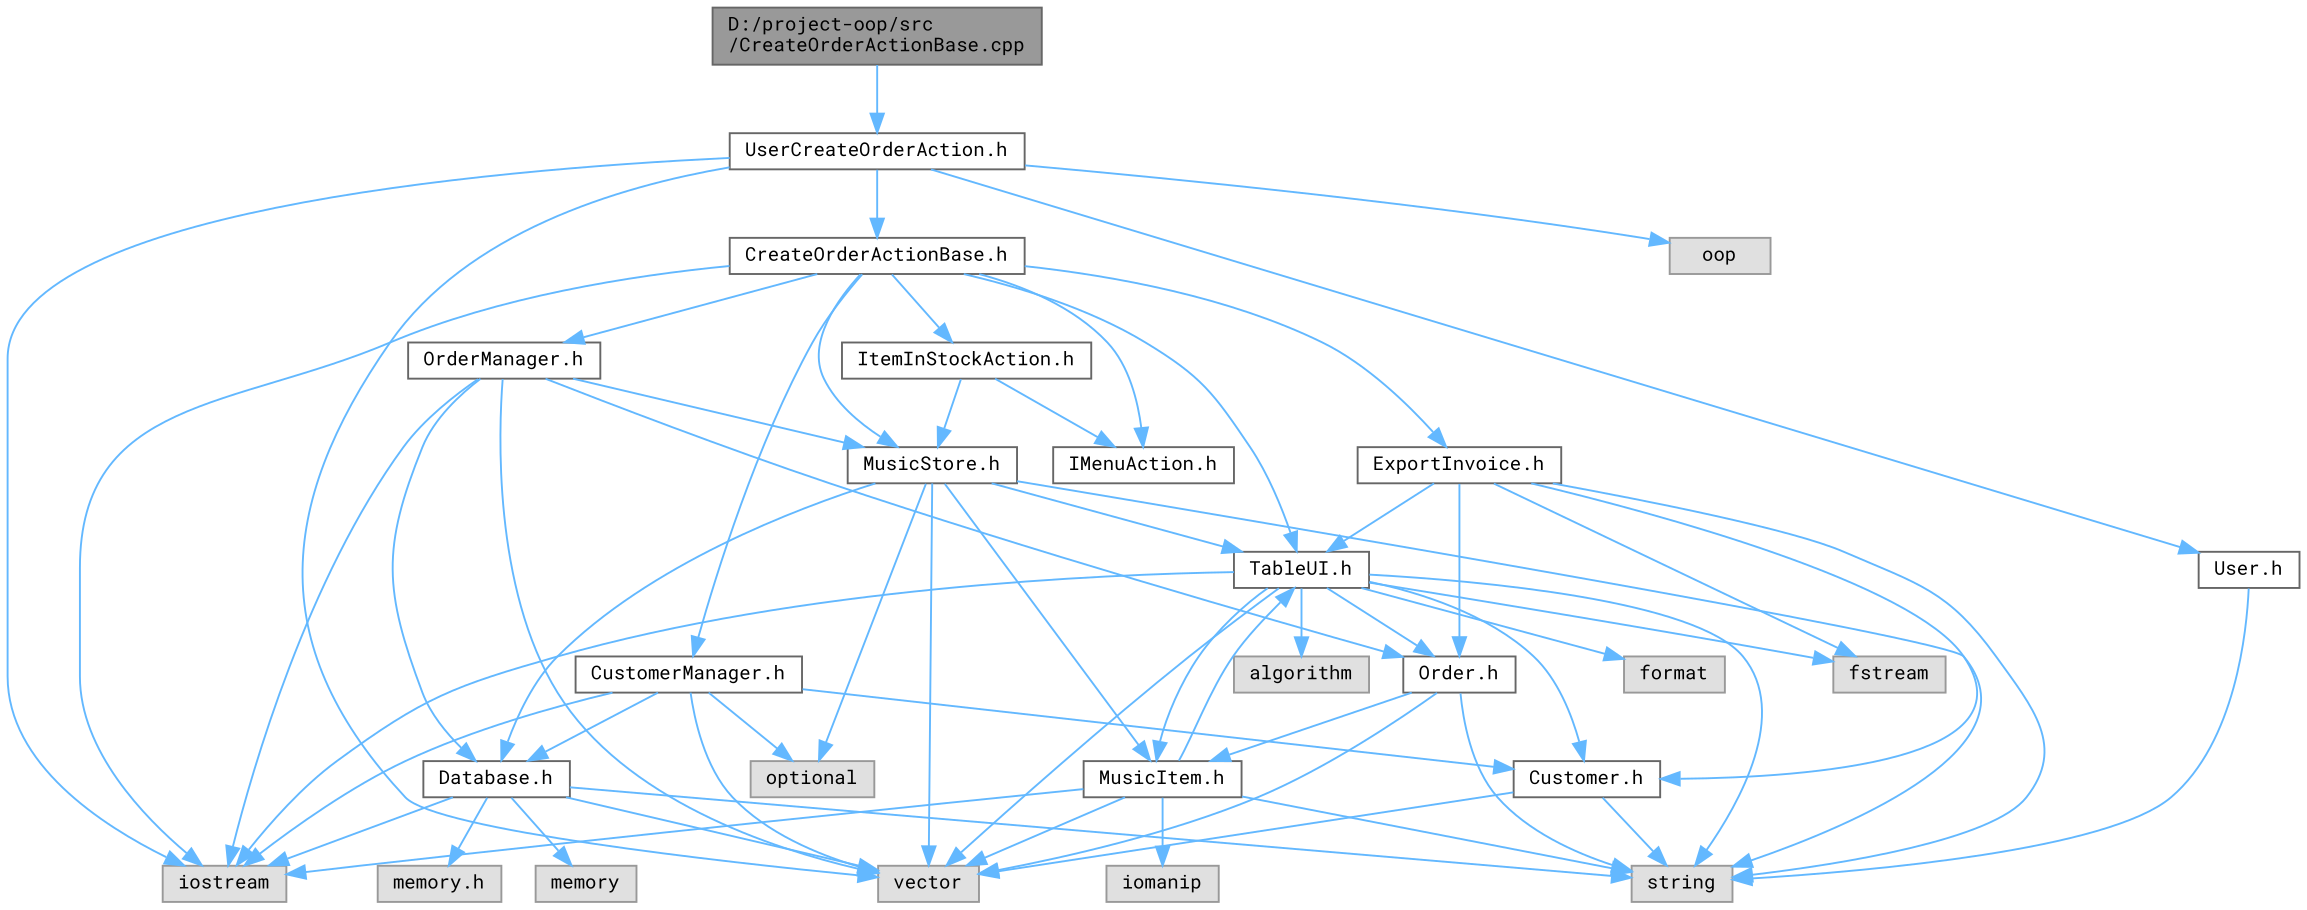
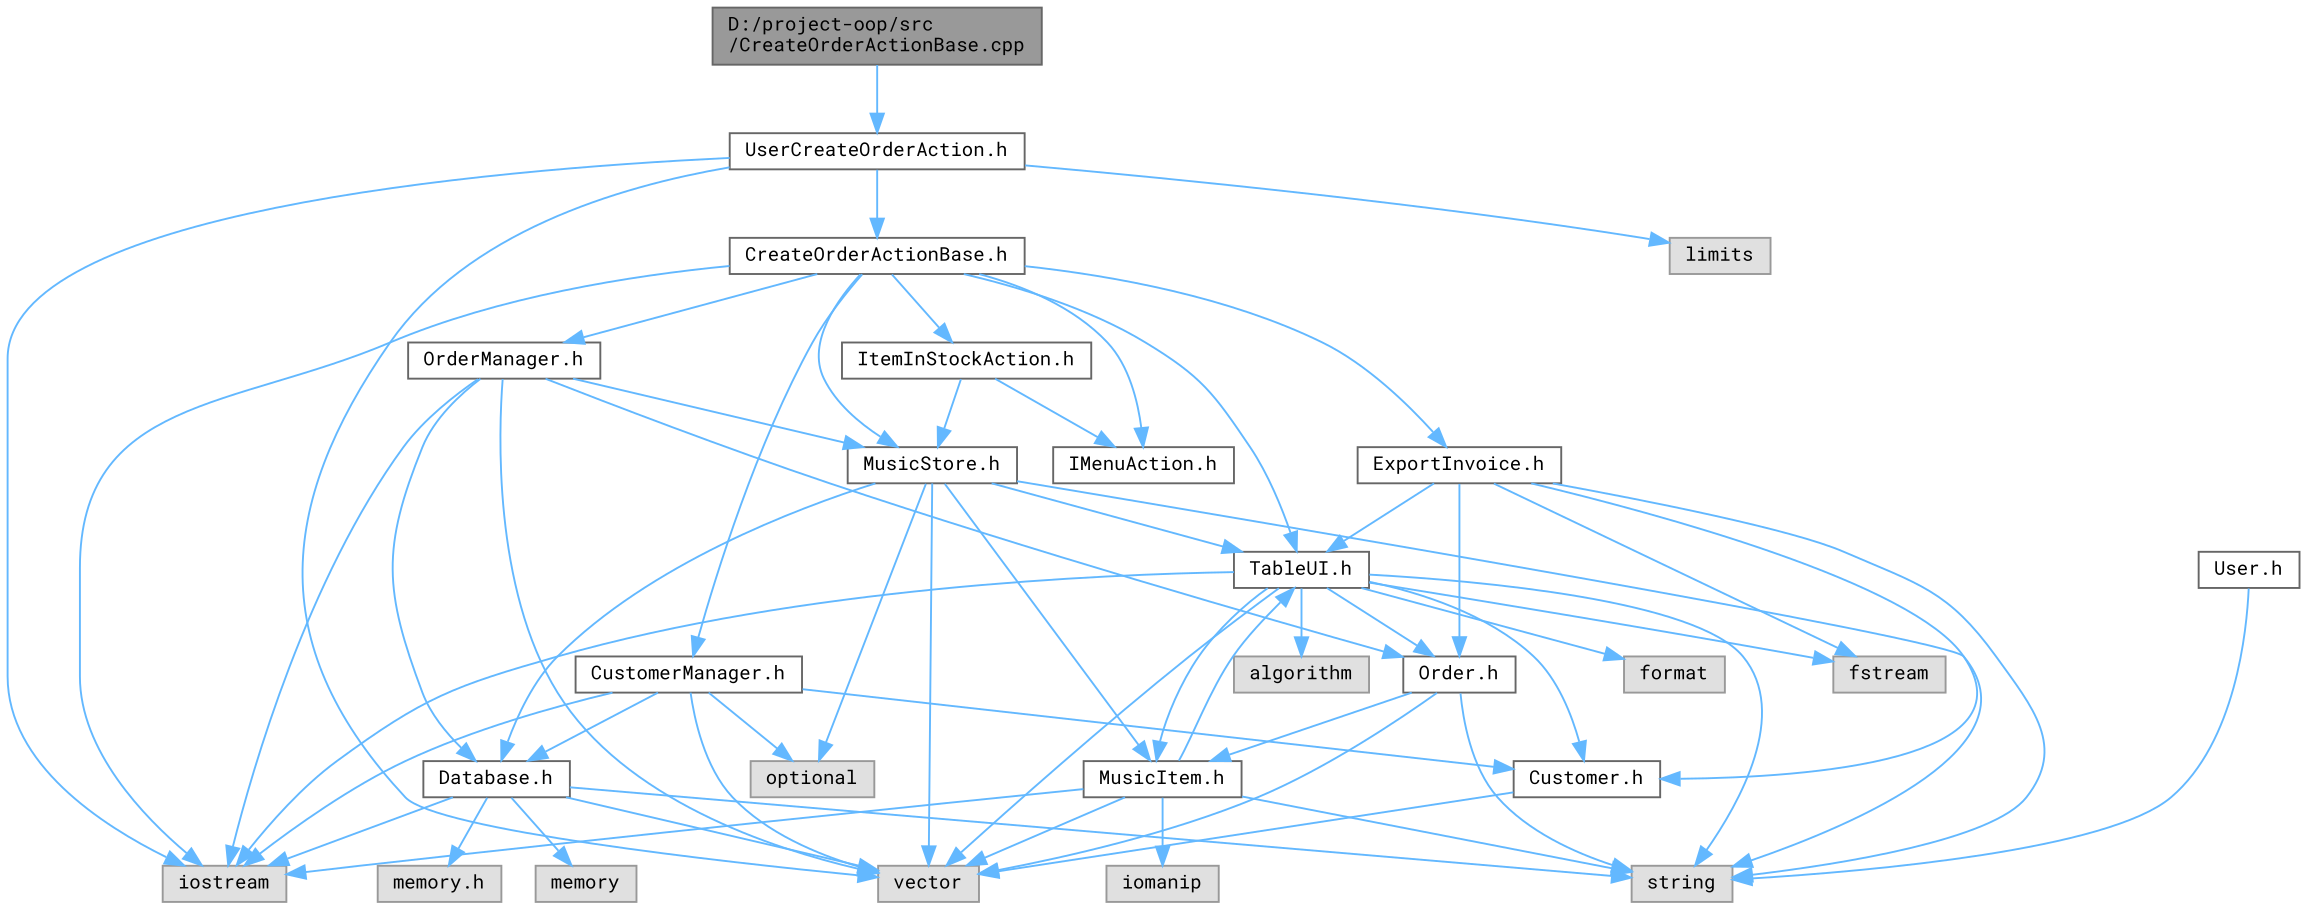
(1720, 256) -> (1720, 256)
(1556, 358) -> none
(1628, 825) -> none
